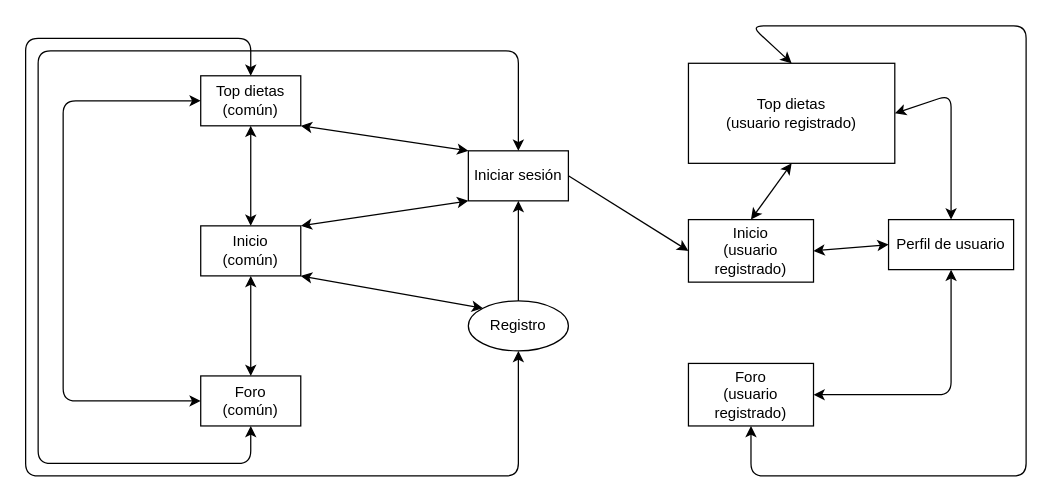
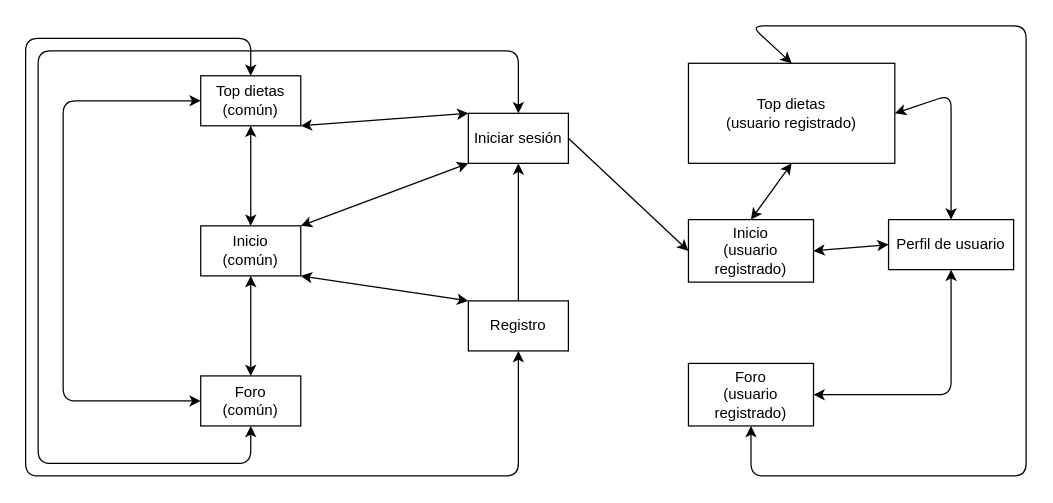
(518, 176) -> (518, 138)
(518, 326) -> (518, 326)
